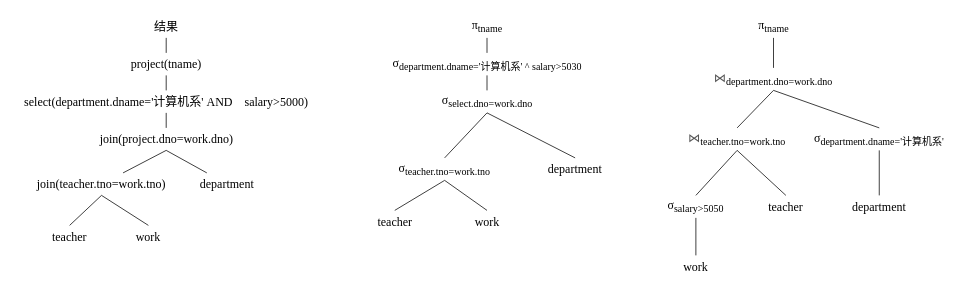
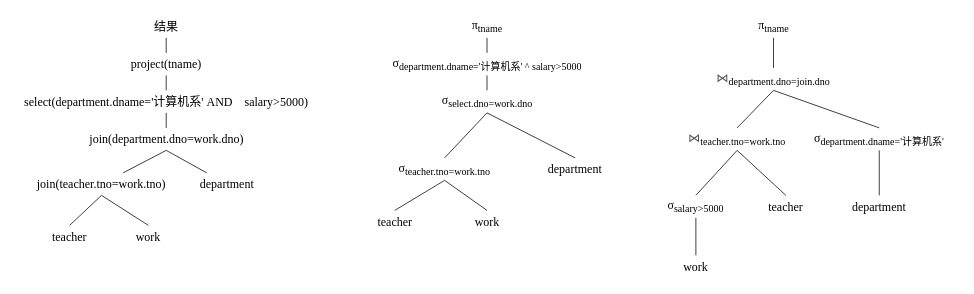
(487, 64) -> (487, 64)
(773, 79) -> (773, 79)
(167, 139) -> (167, 139)
(696, 207) -> (696, 207)
